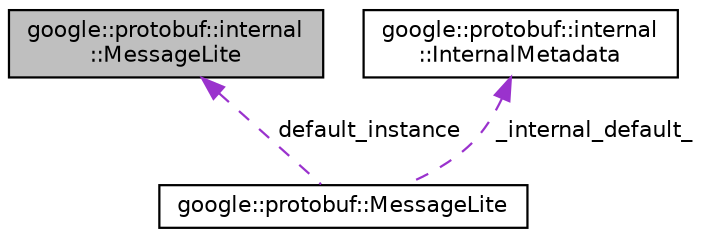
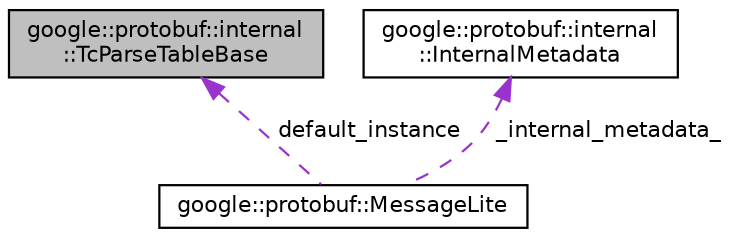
(166, 44) -> (166, 44)
(591, 131) -> (606, 131)
